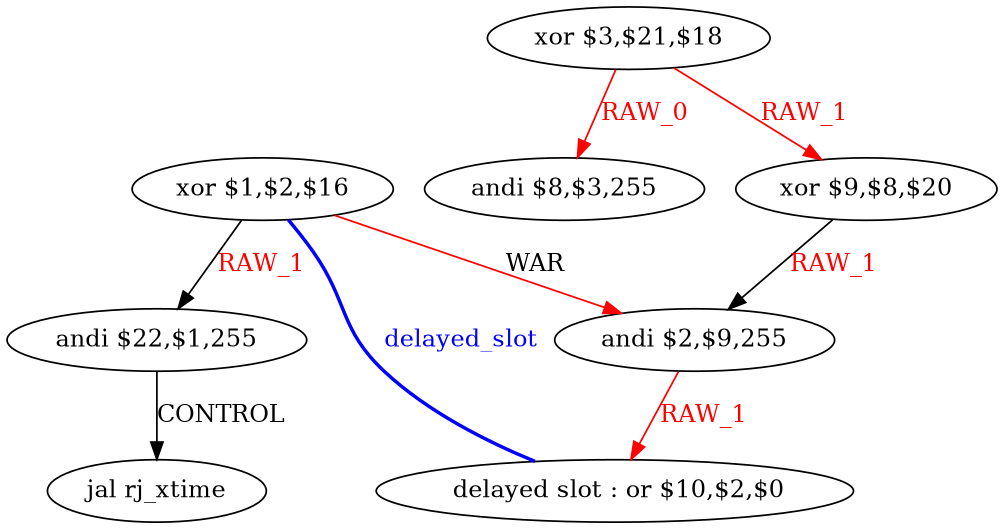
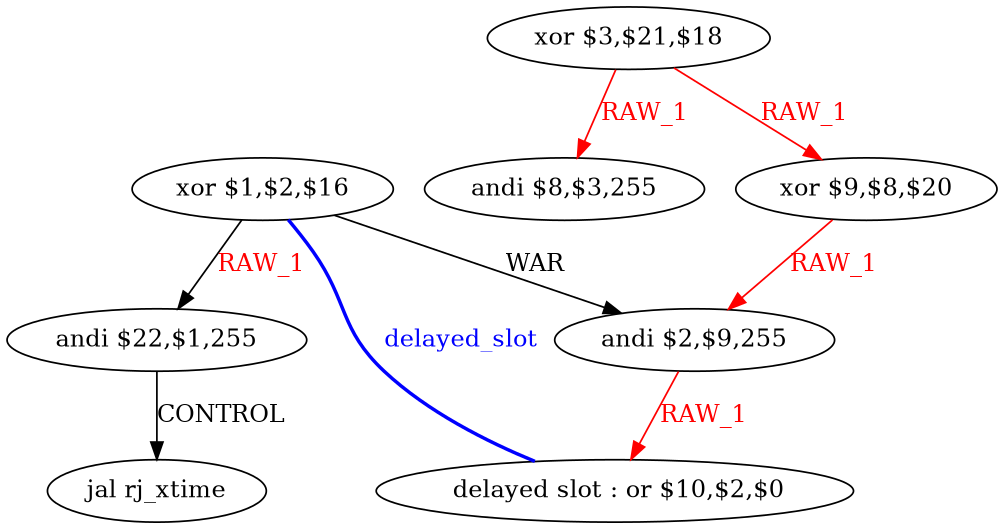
(645, 114) -> (645, 114)
(787, 259) -> (787, 259)
(470, 261) -> (470, 261)
